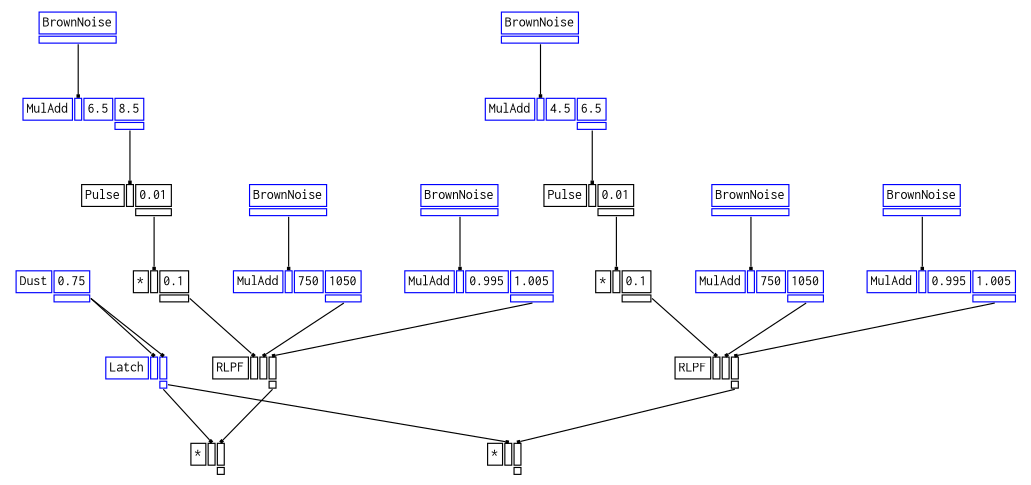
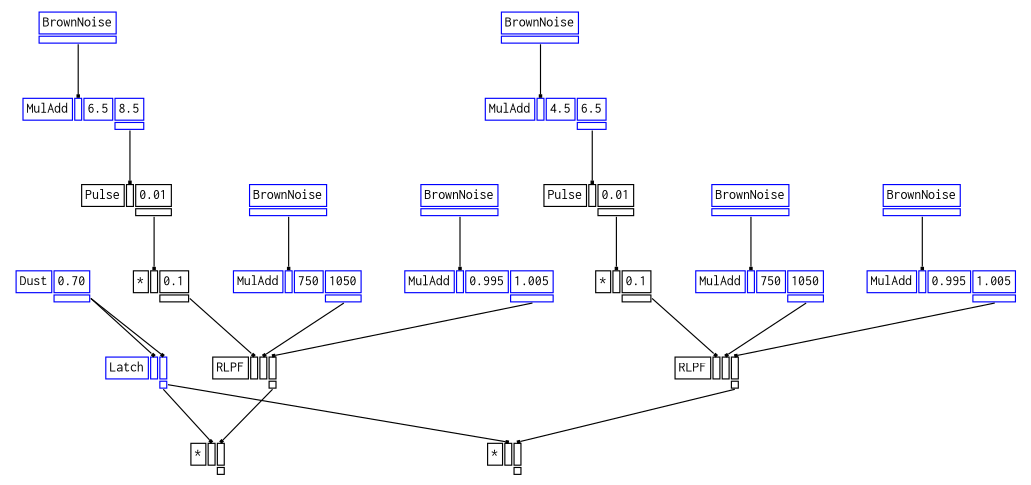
(72, 281) -> (72, 281)
